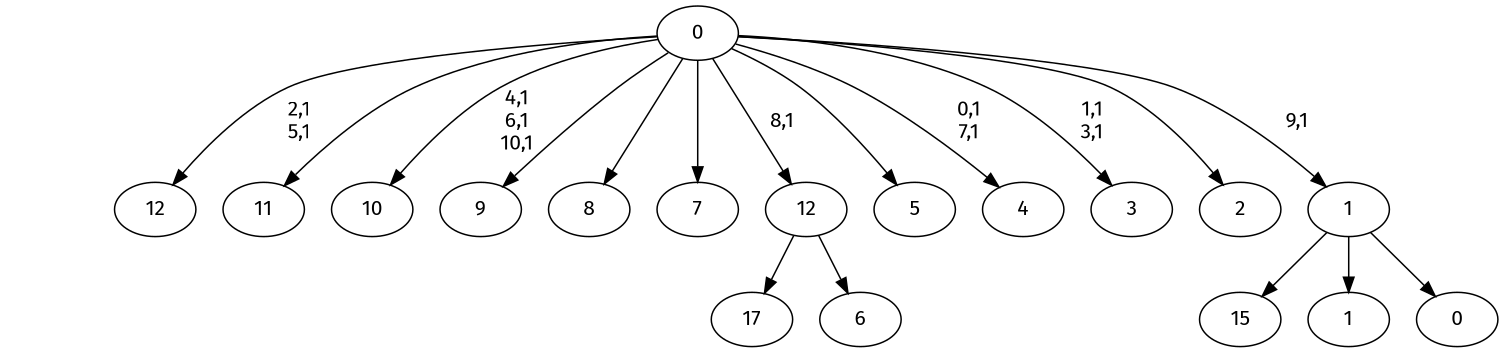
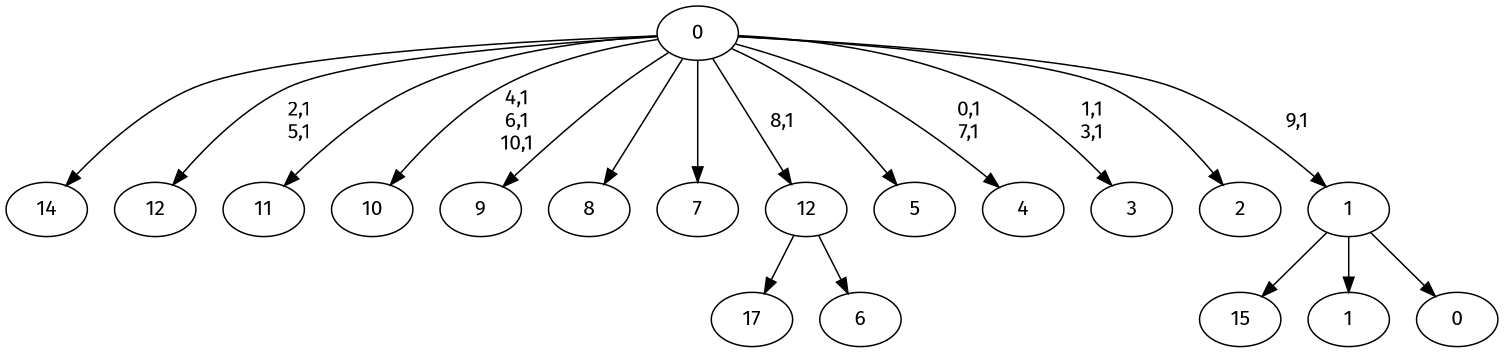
none -> (47, 209)
